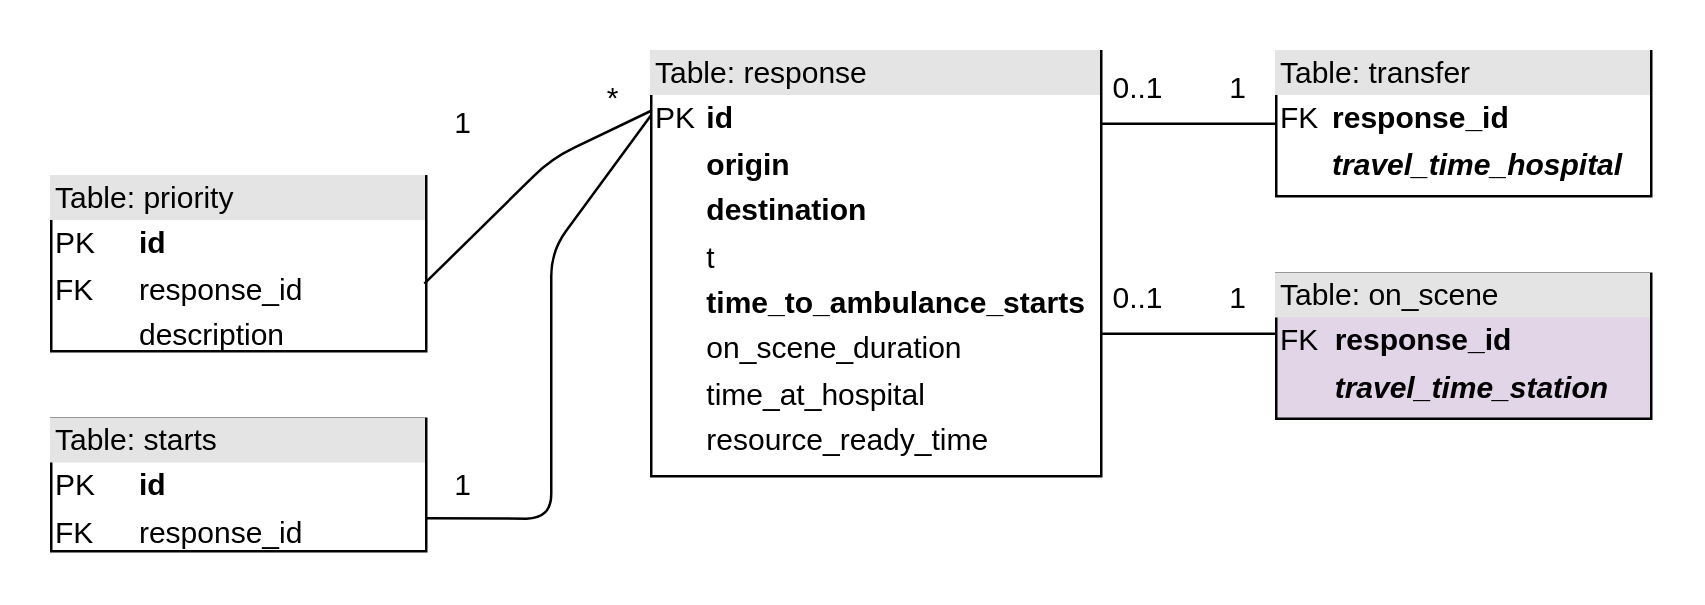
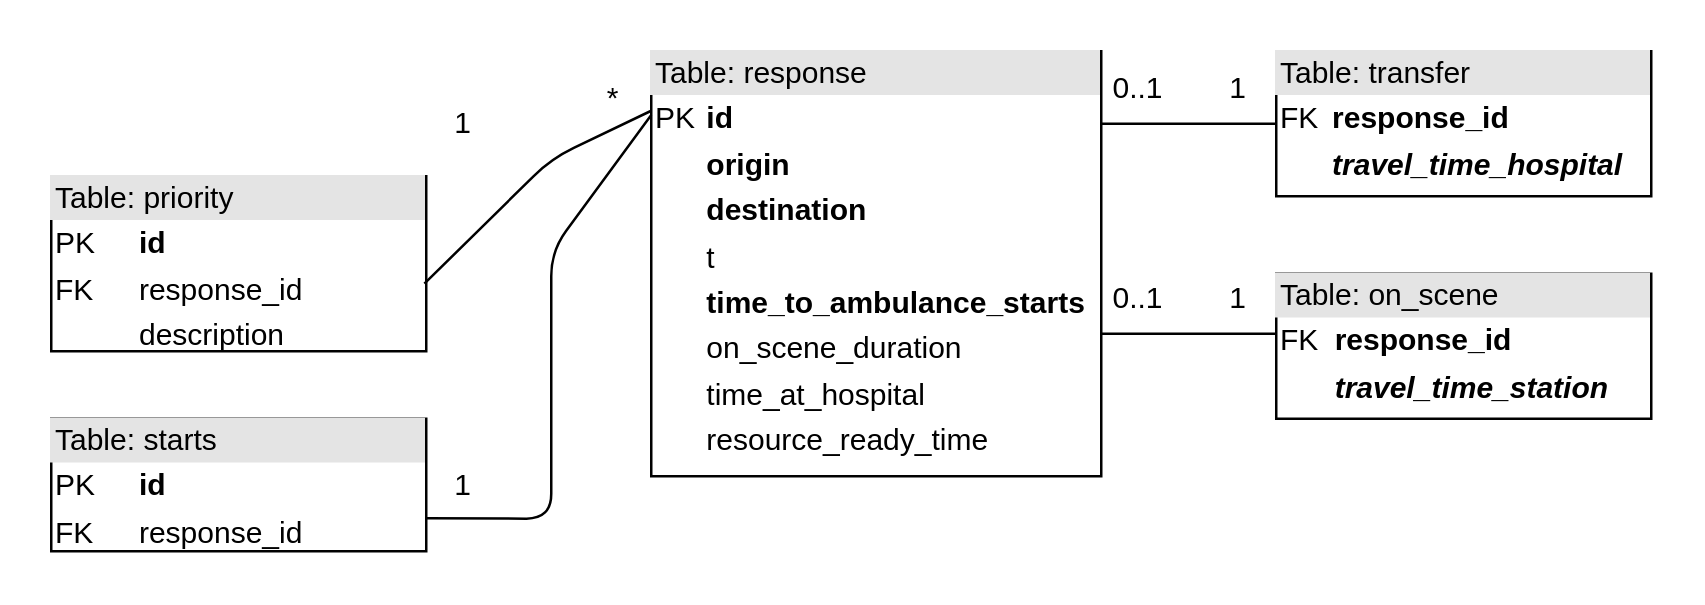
(1464, 346) -> (1464, 346)
